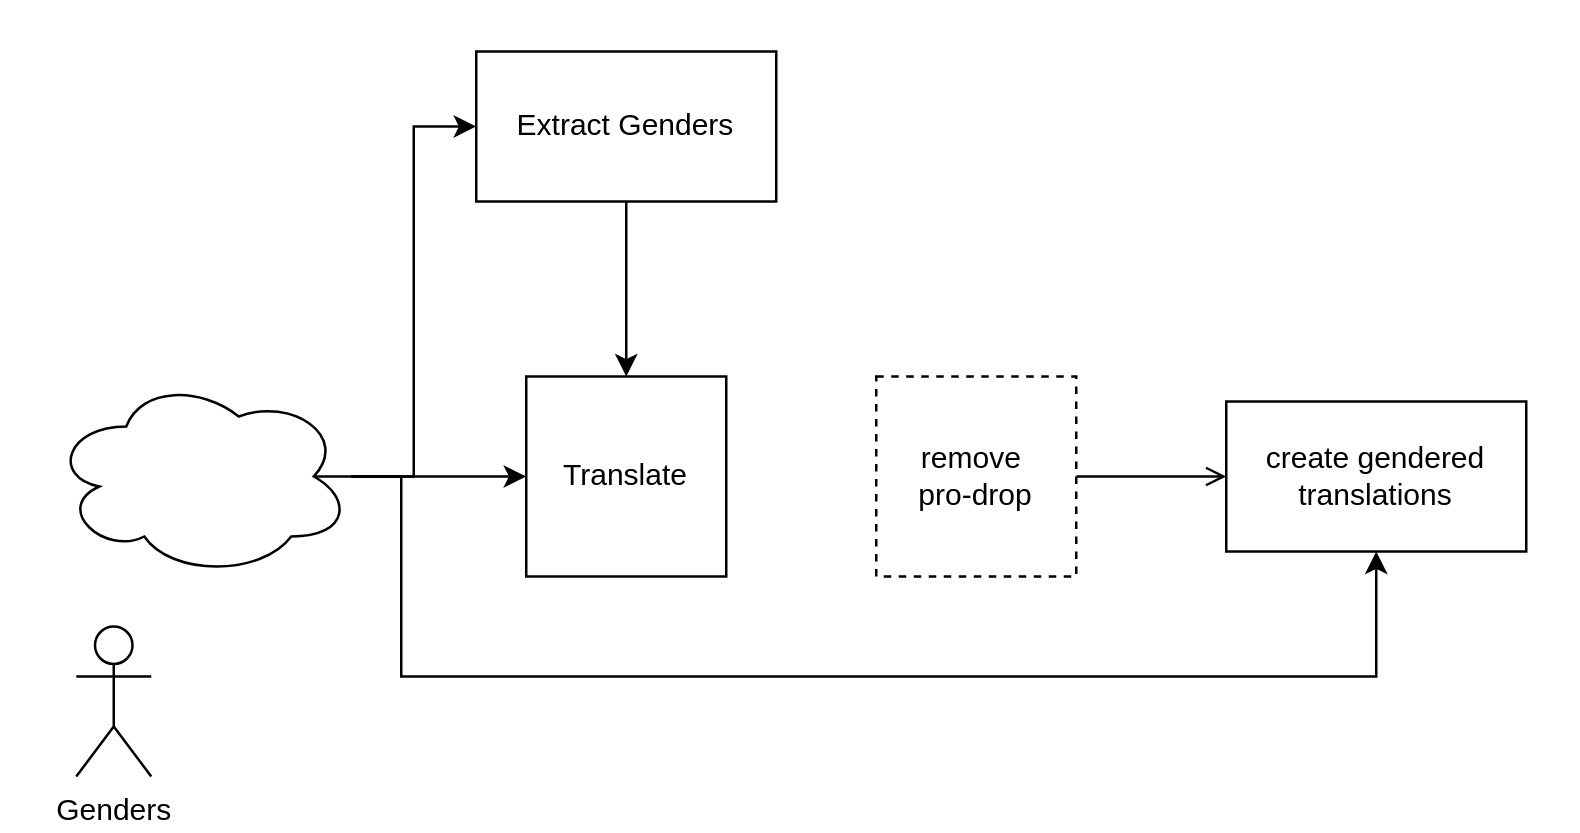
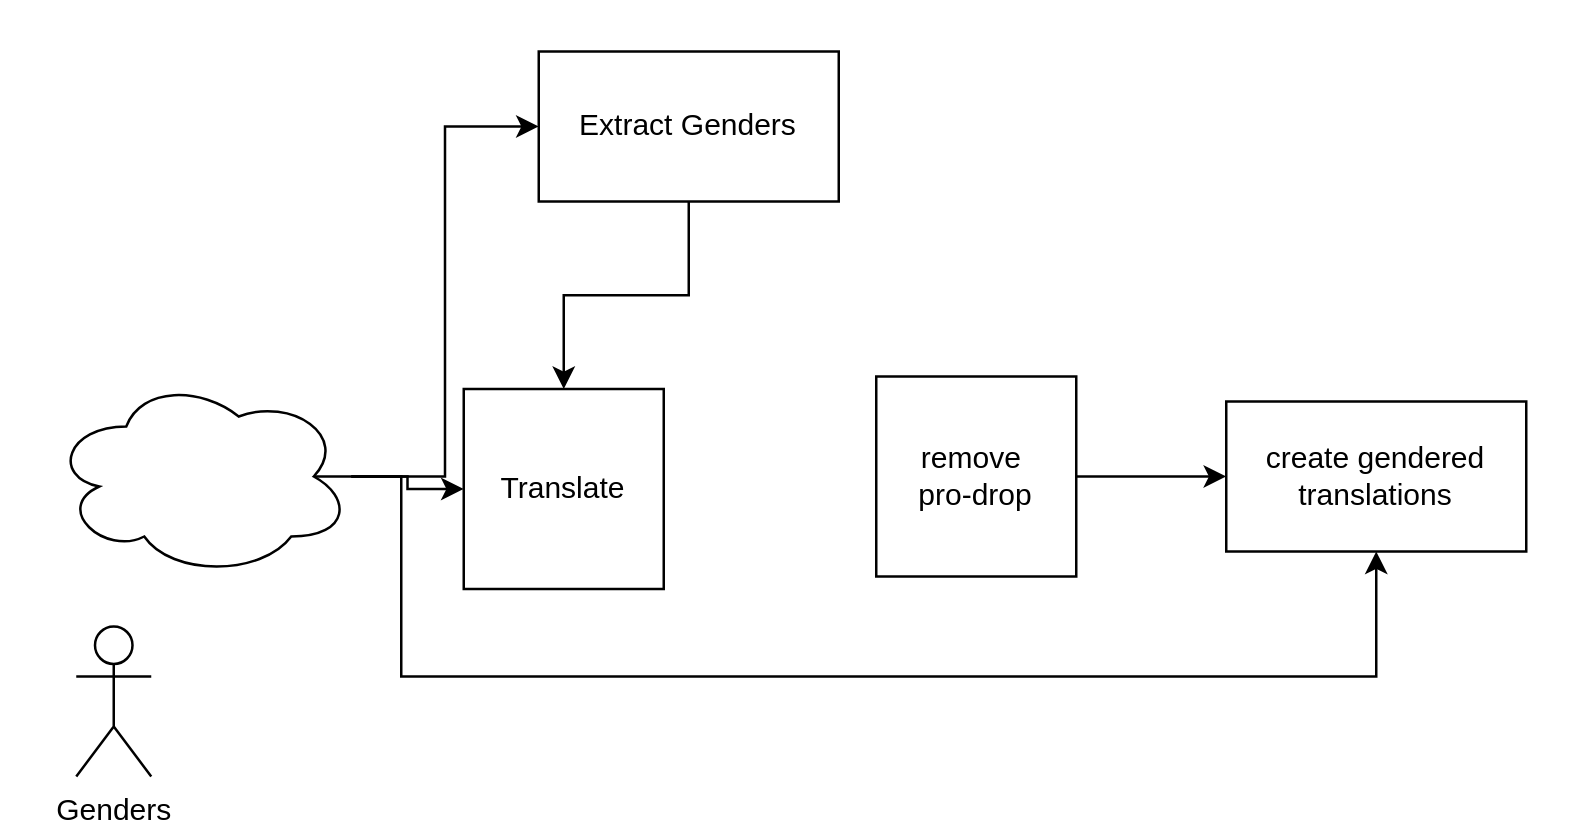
(626, 126) -> (689, 126)
(626, 476) -> (564, 489)
(976, 476) -> (976, 476)
(1212, 476) -> (1208, 476)
